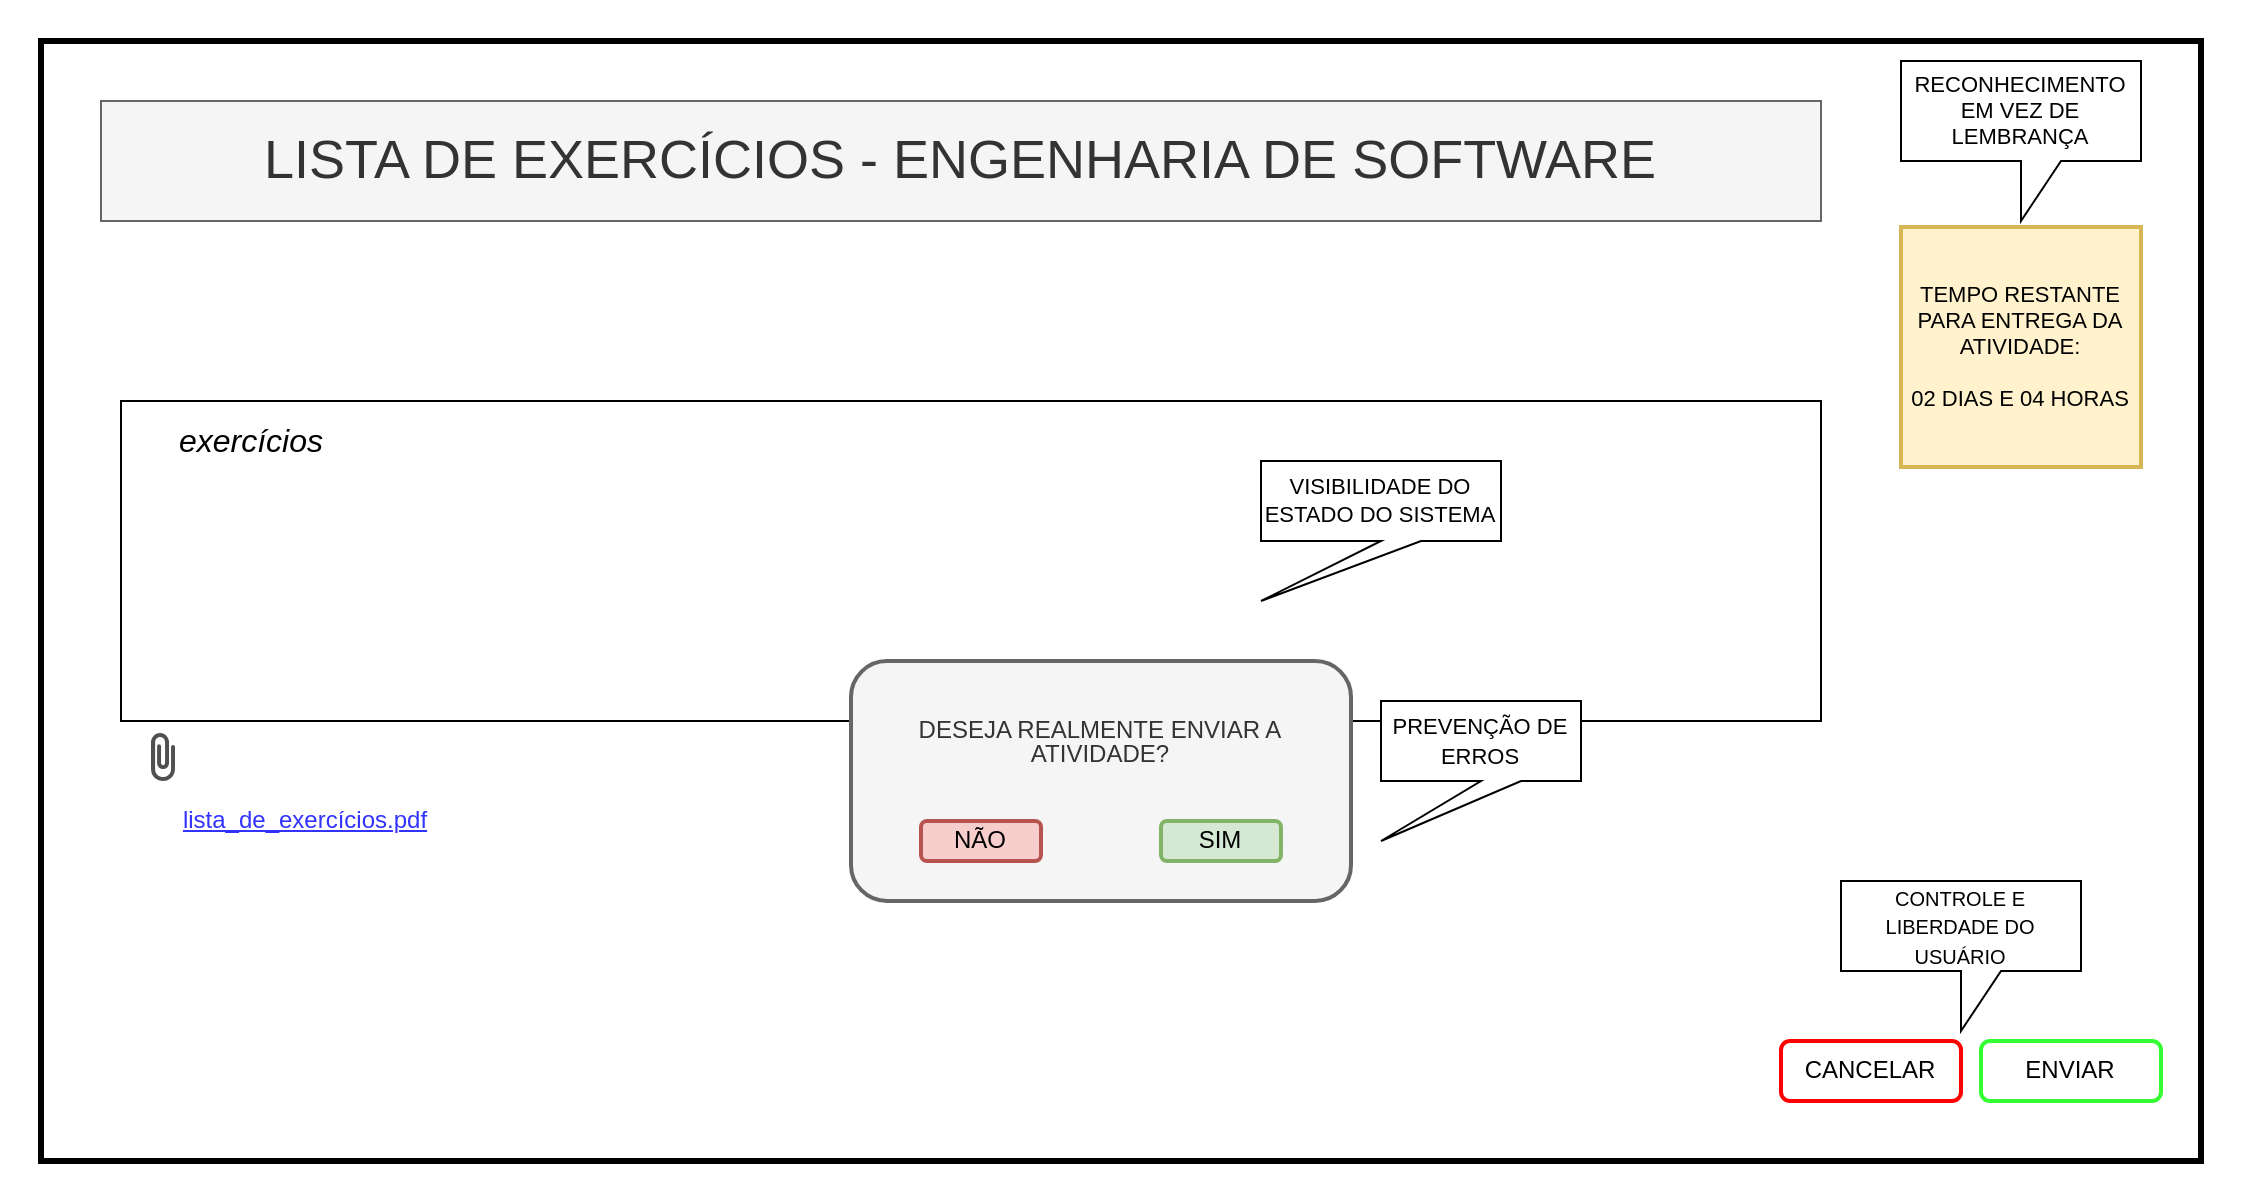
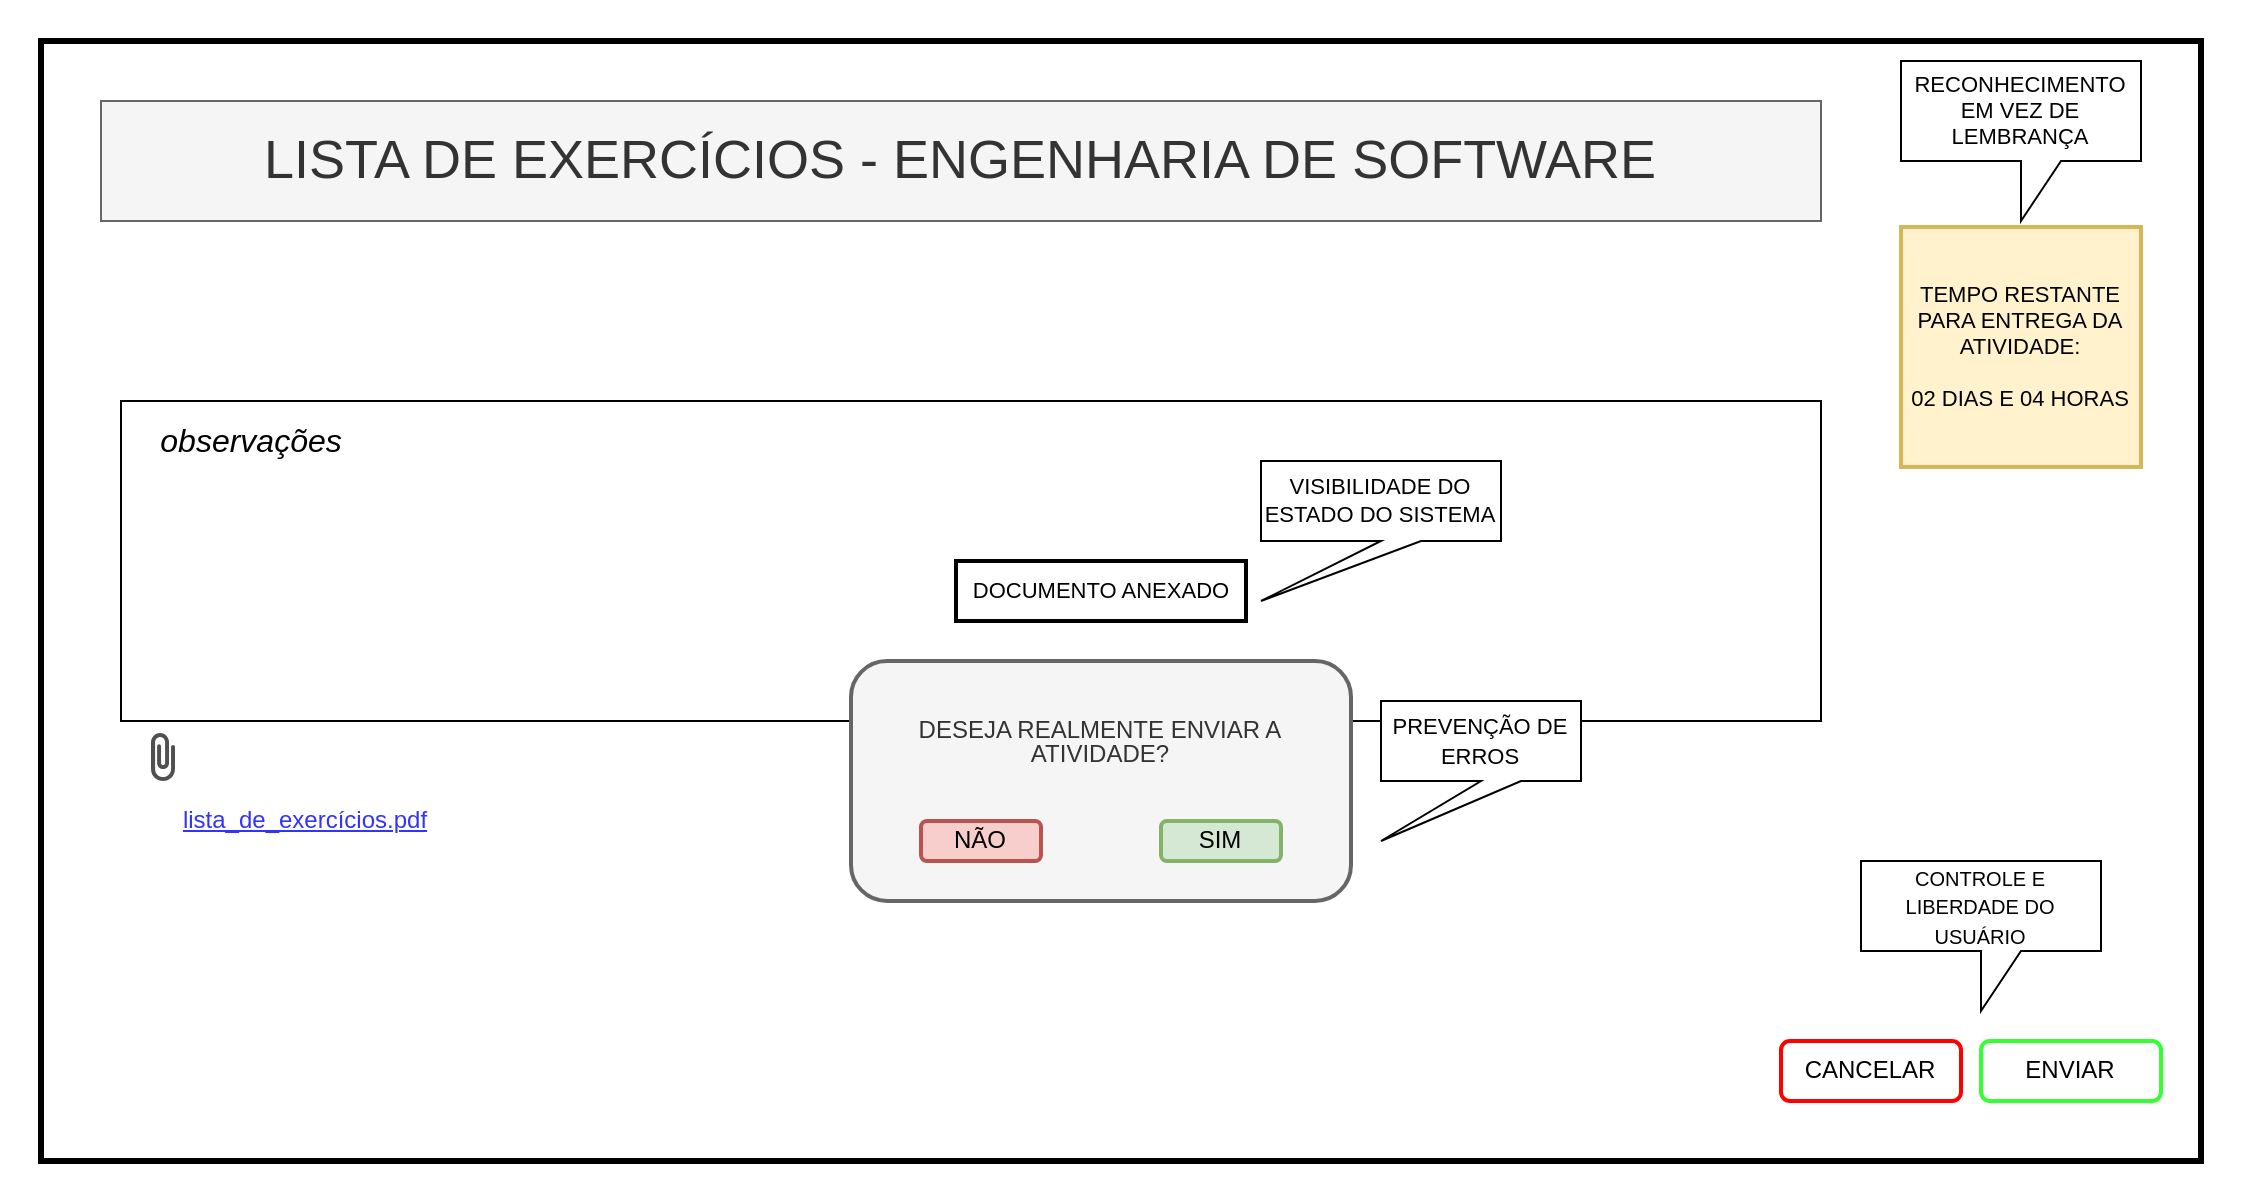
(252, 441) -> (252, 441)
none -> (1101, 591)
(1961, 956) -> (1981, 936)
